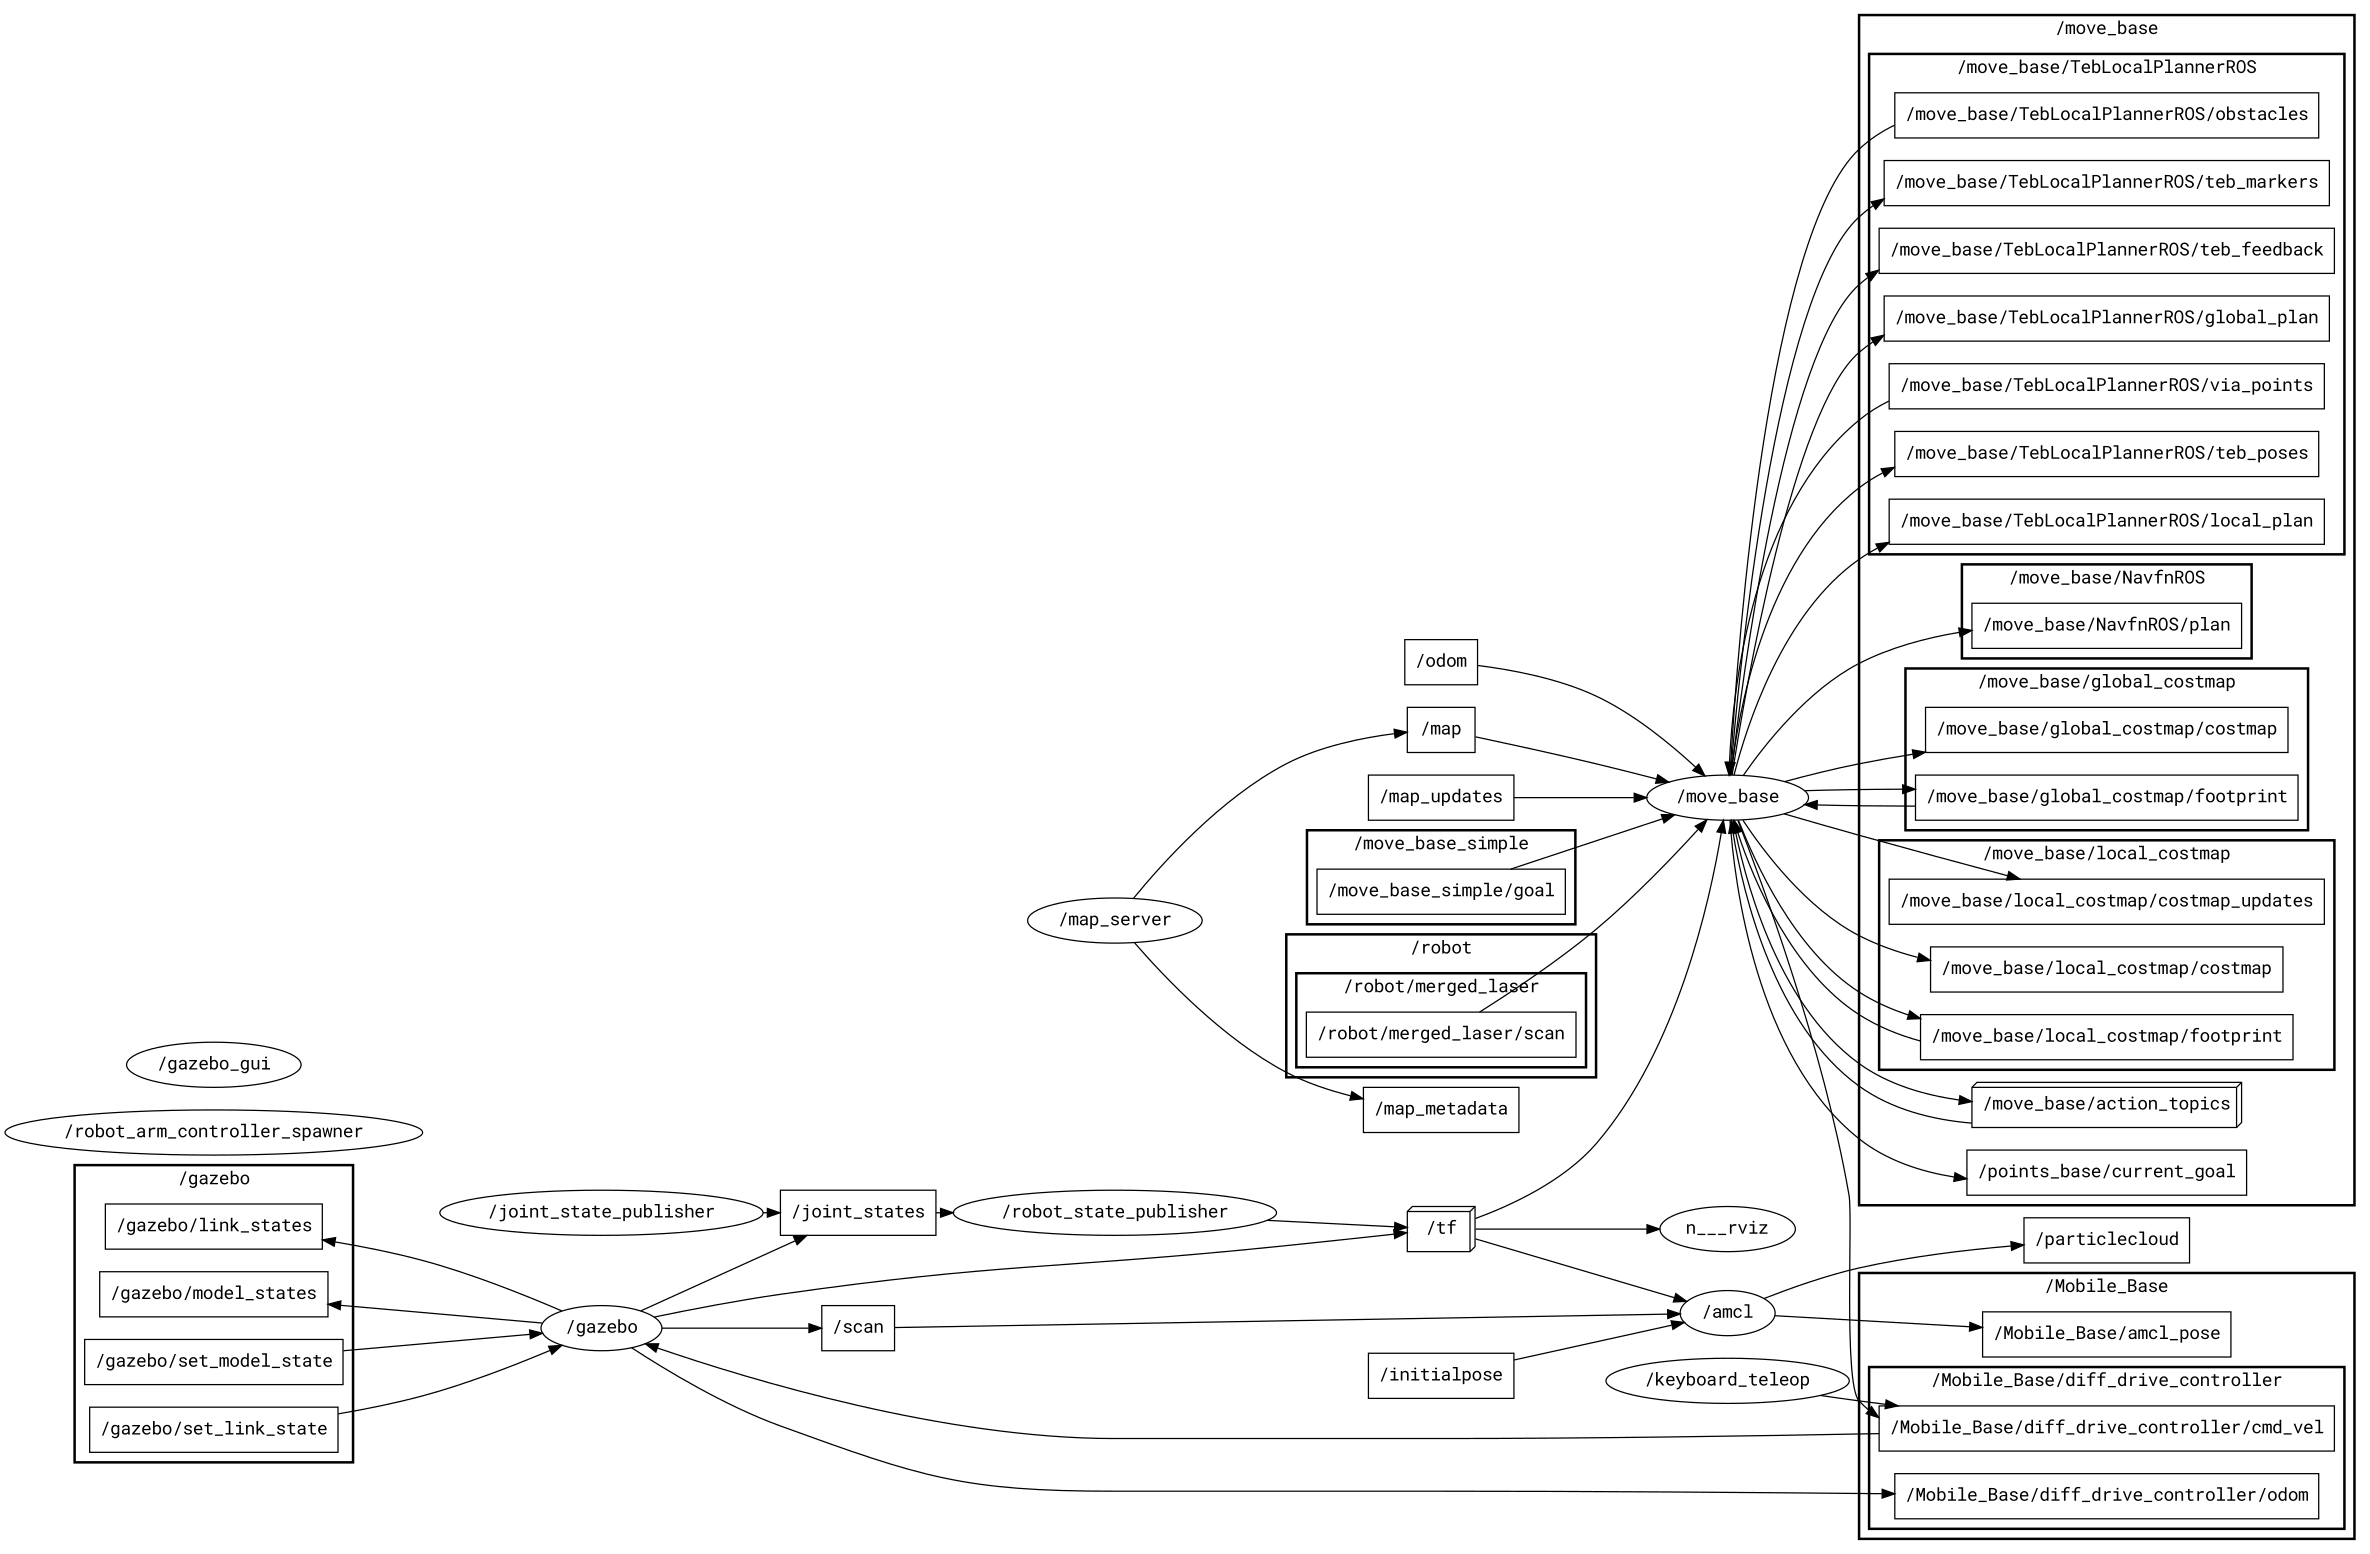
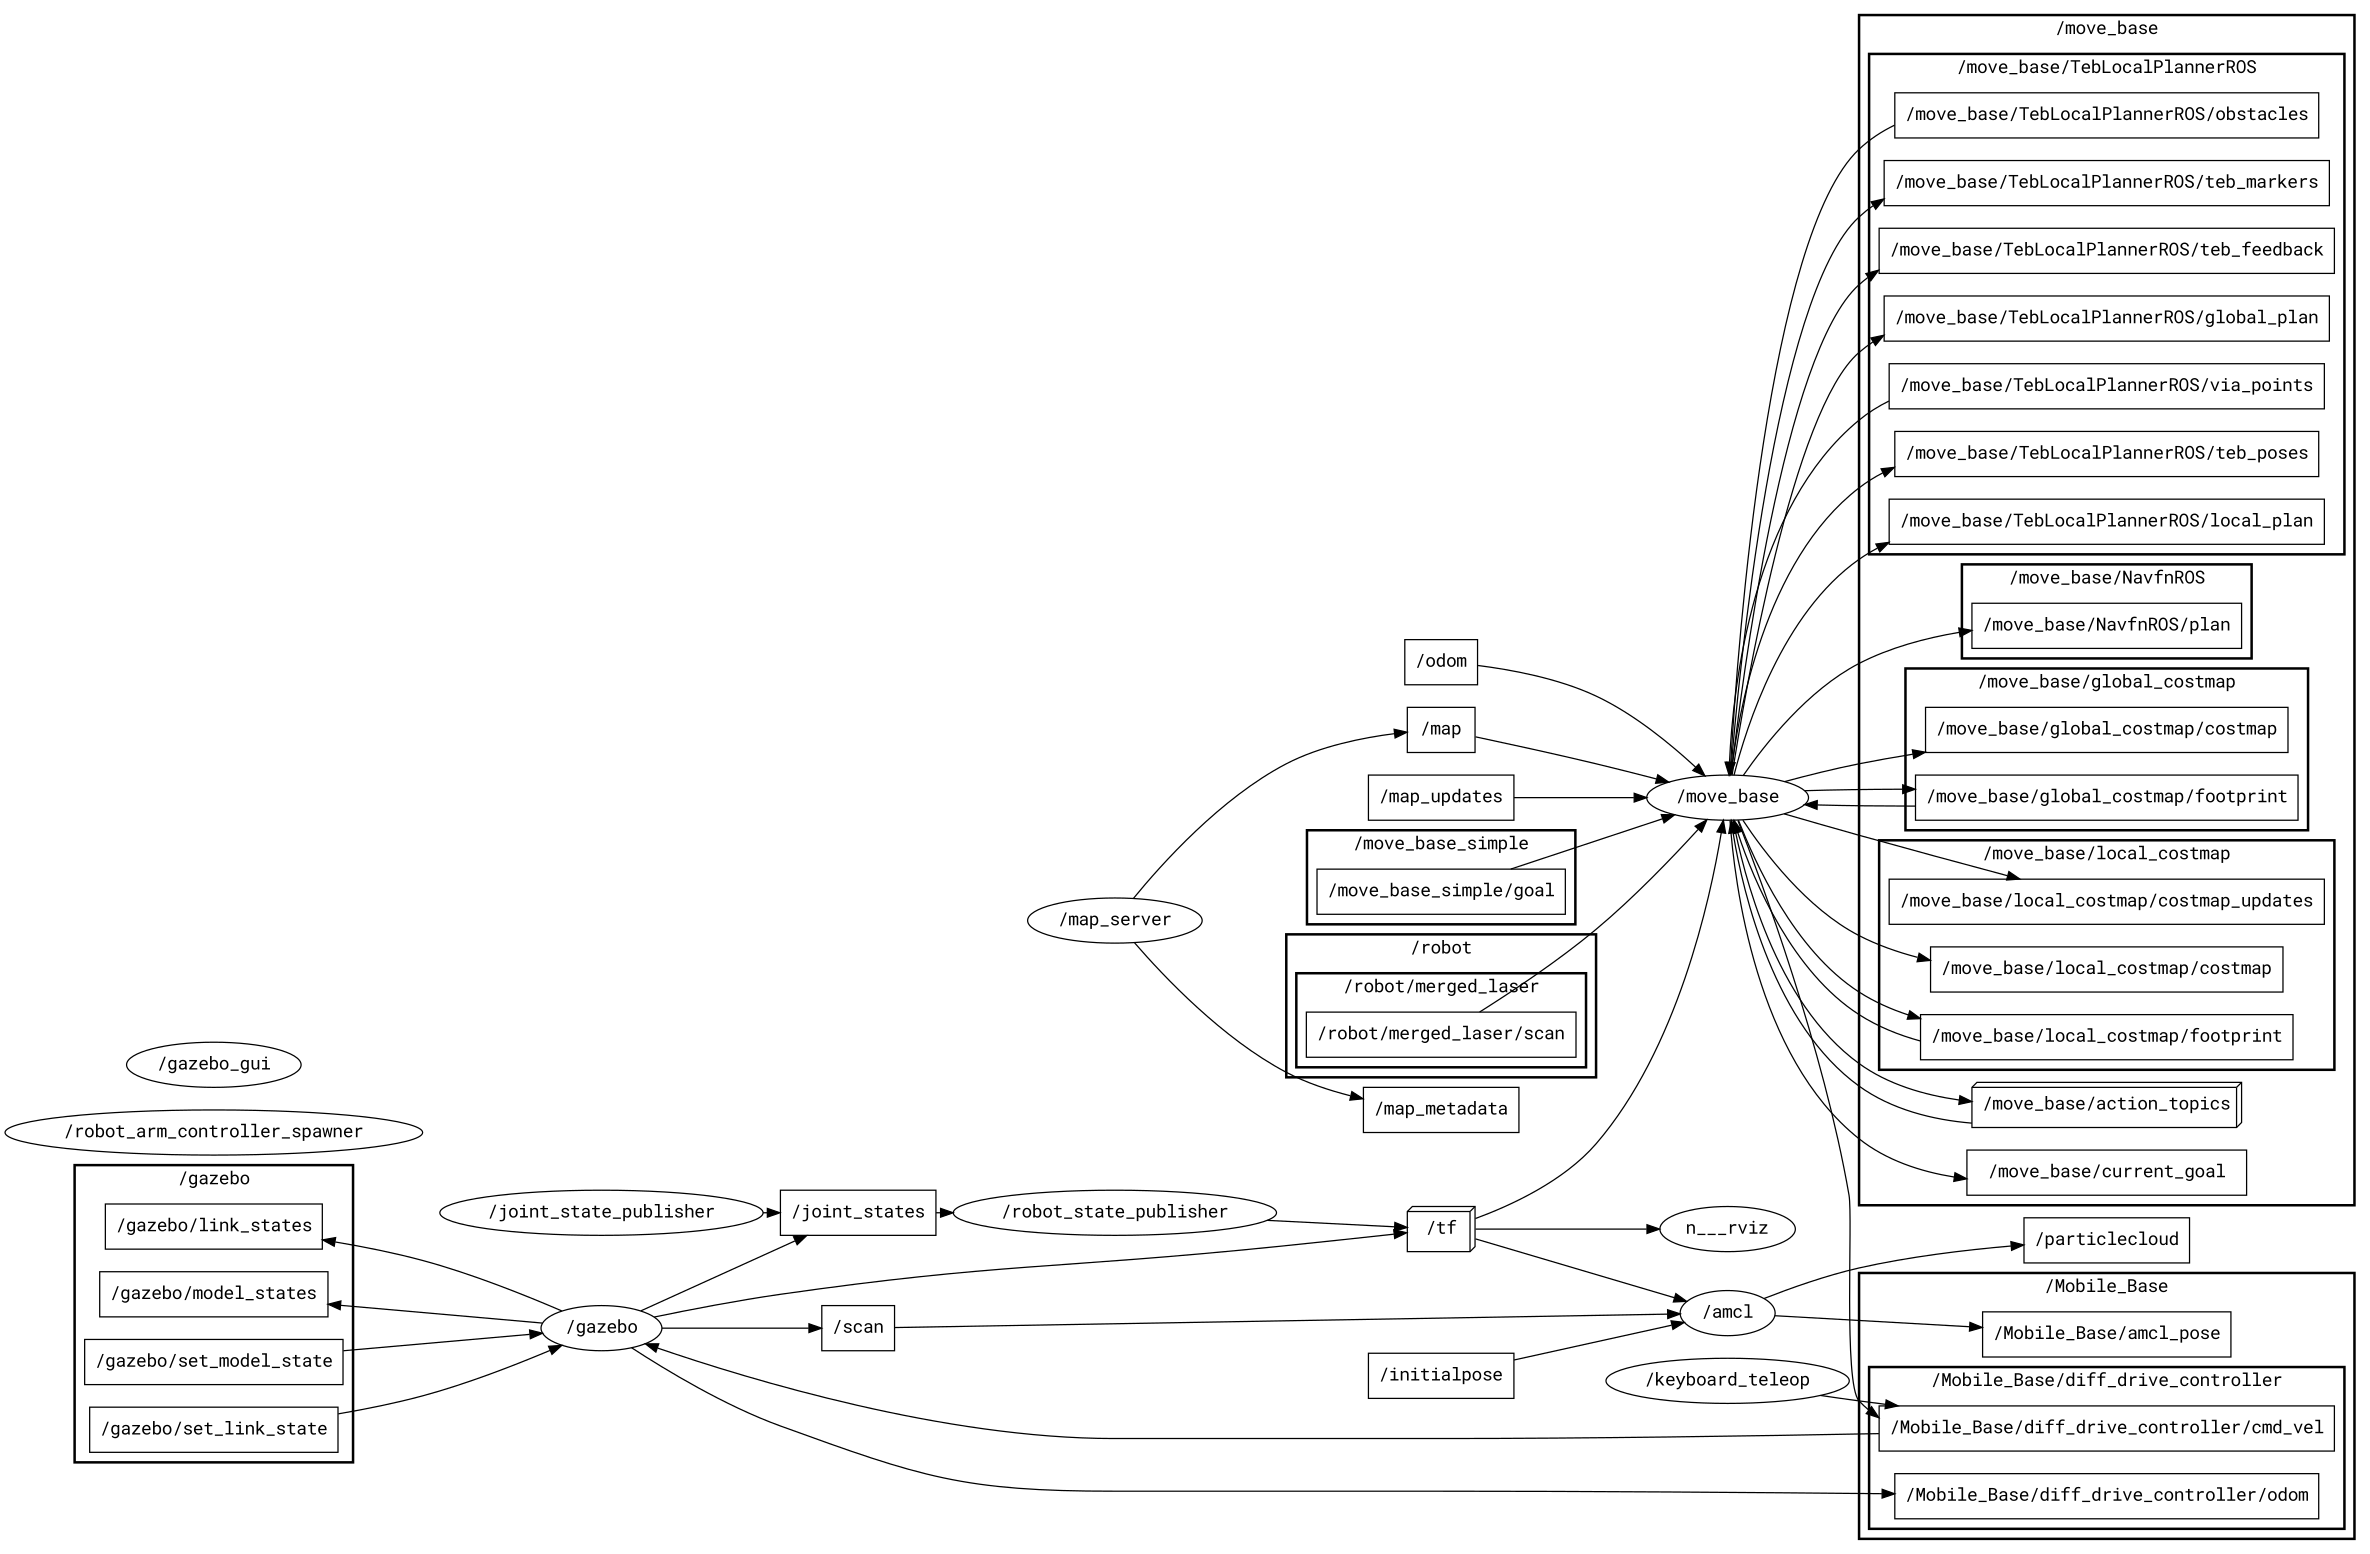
(2107, 1173) -> (2107, 1173)
